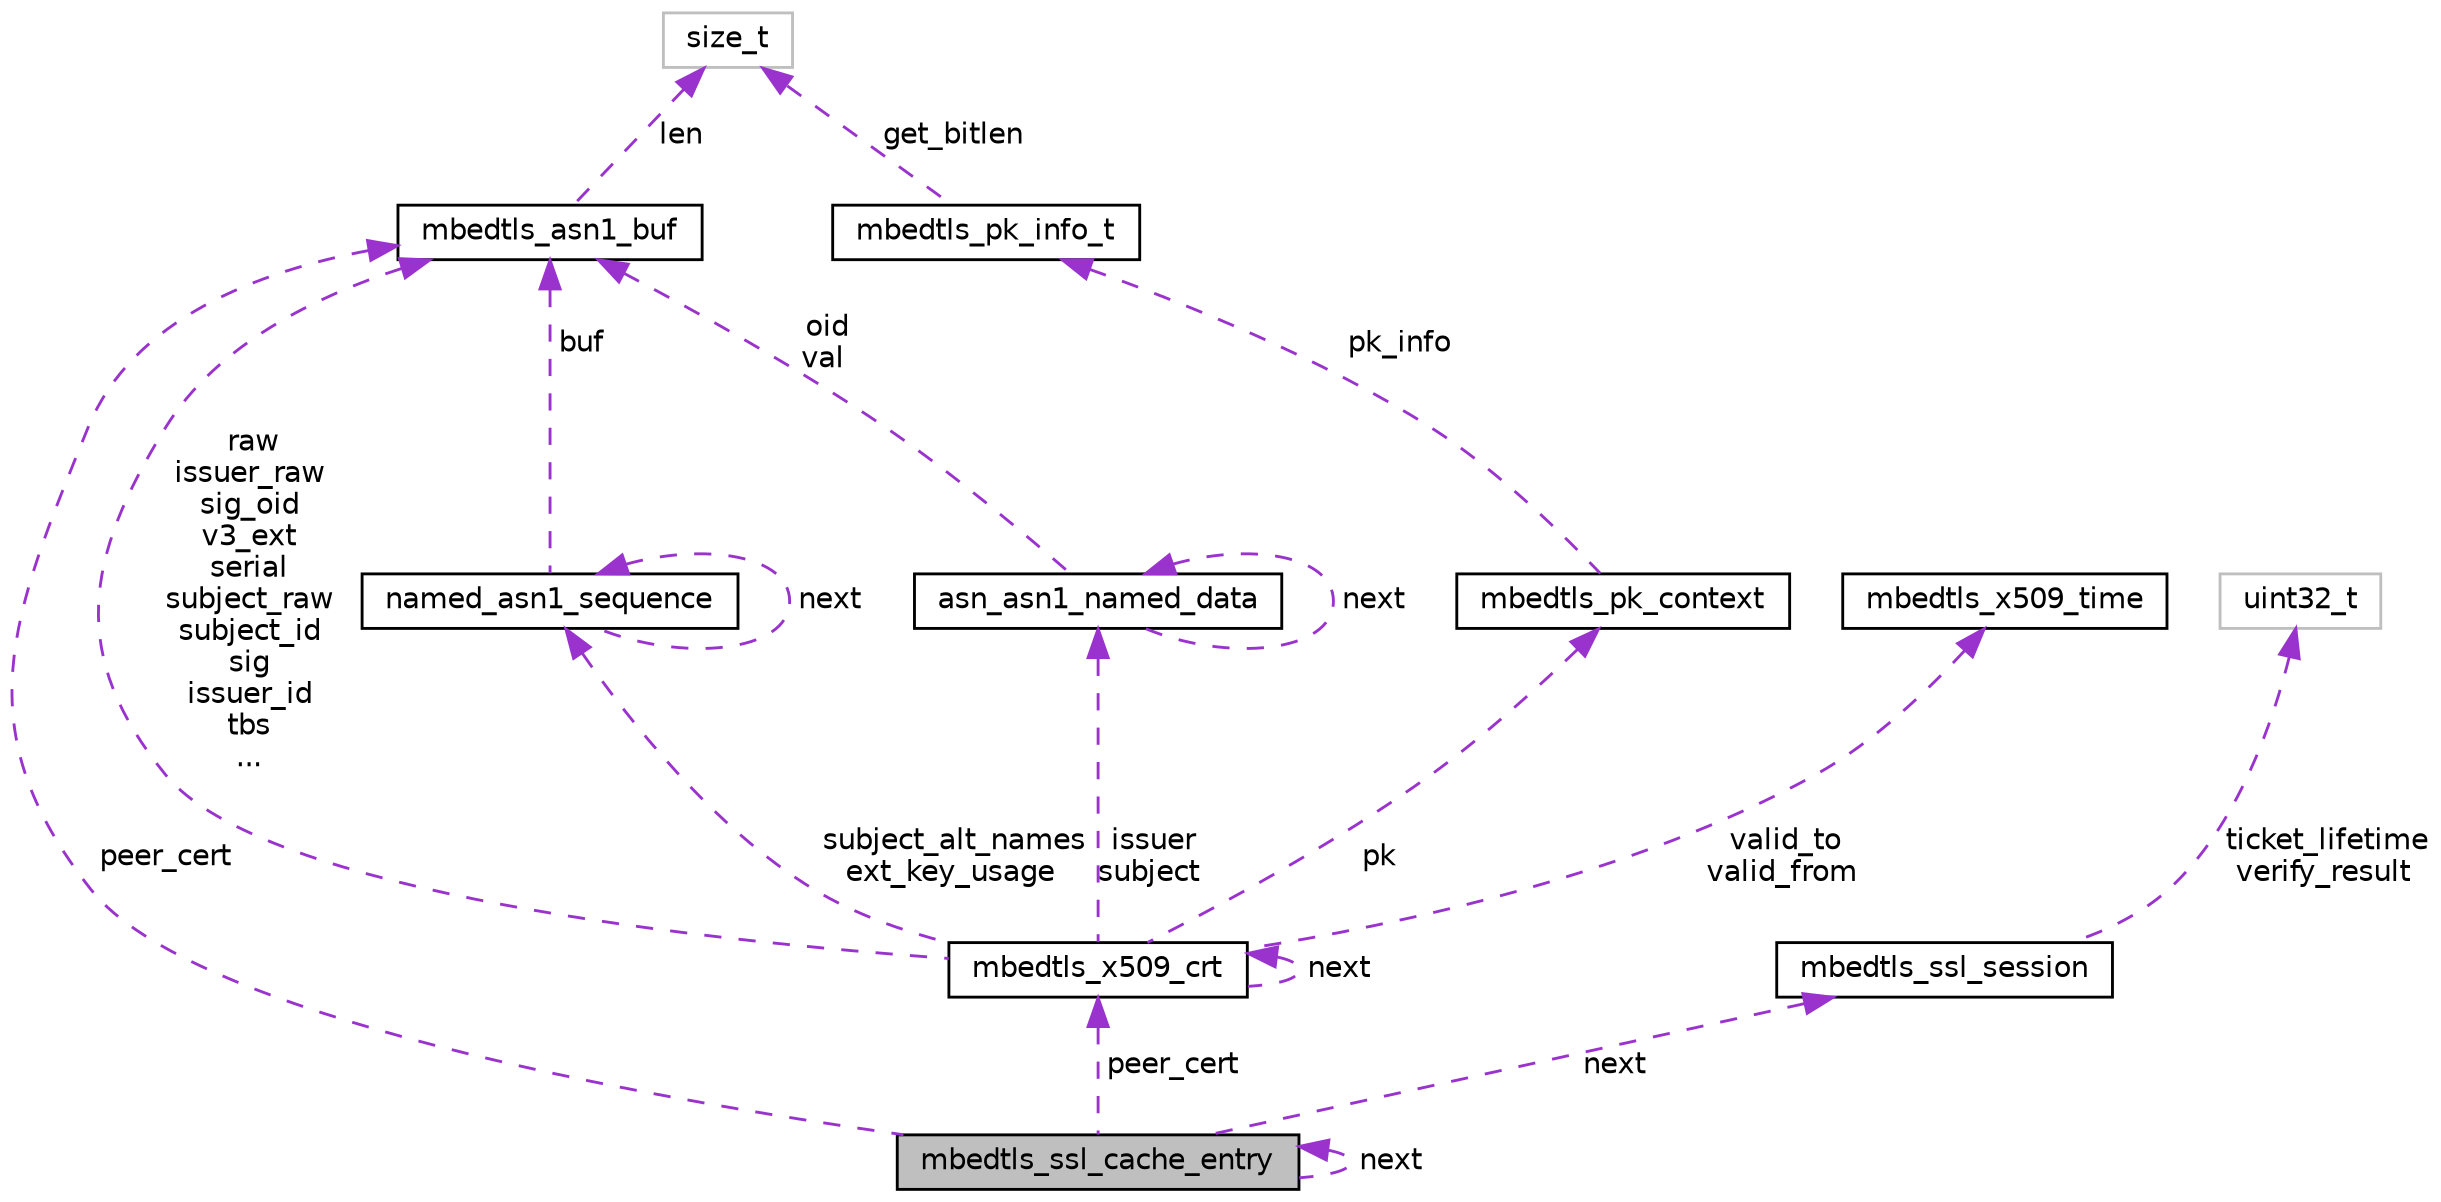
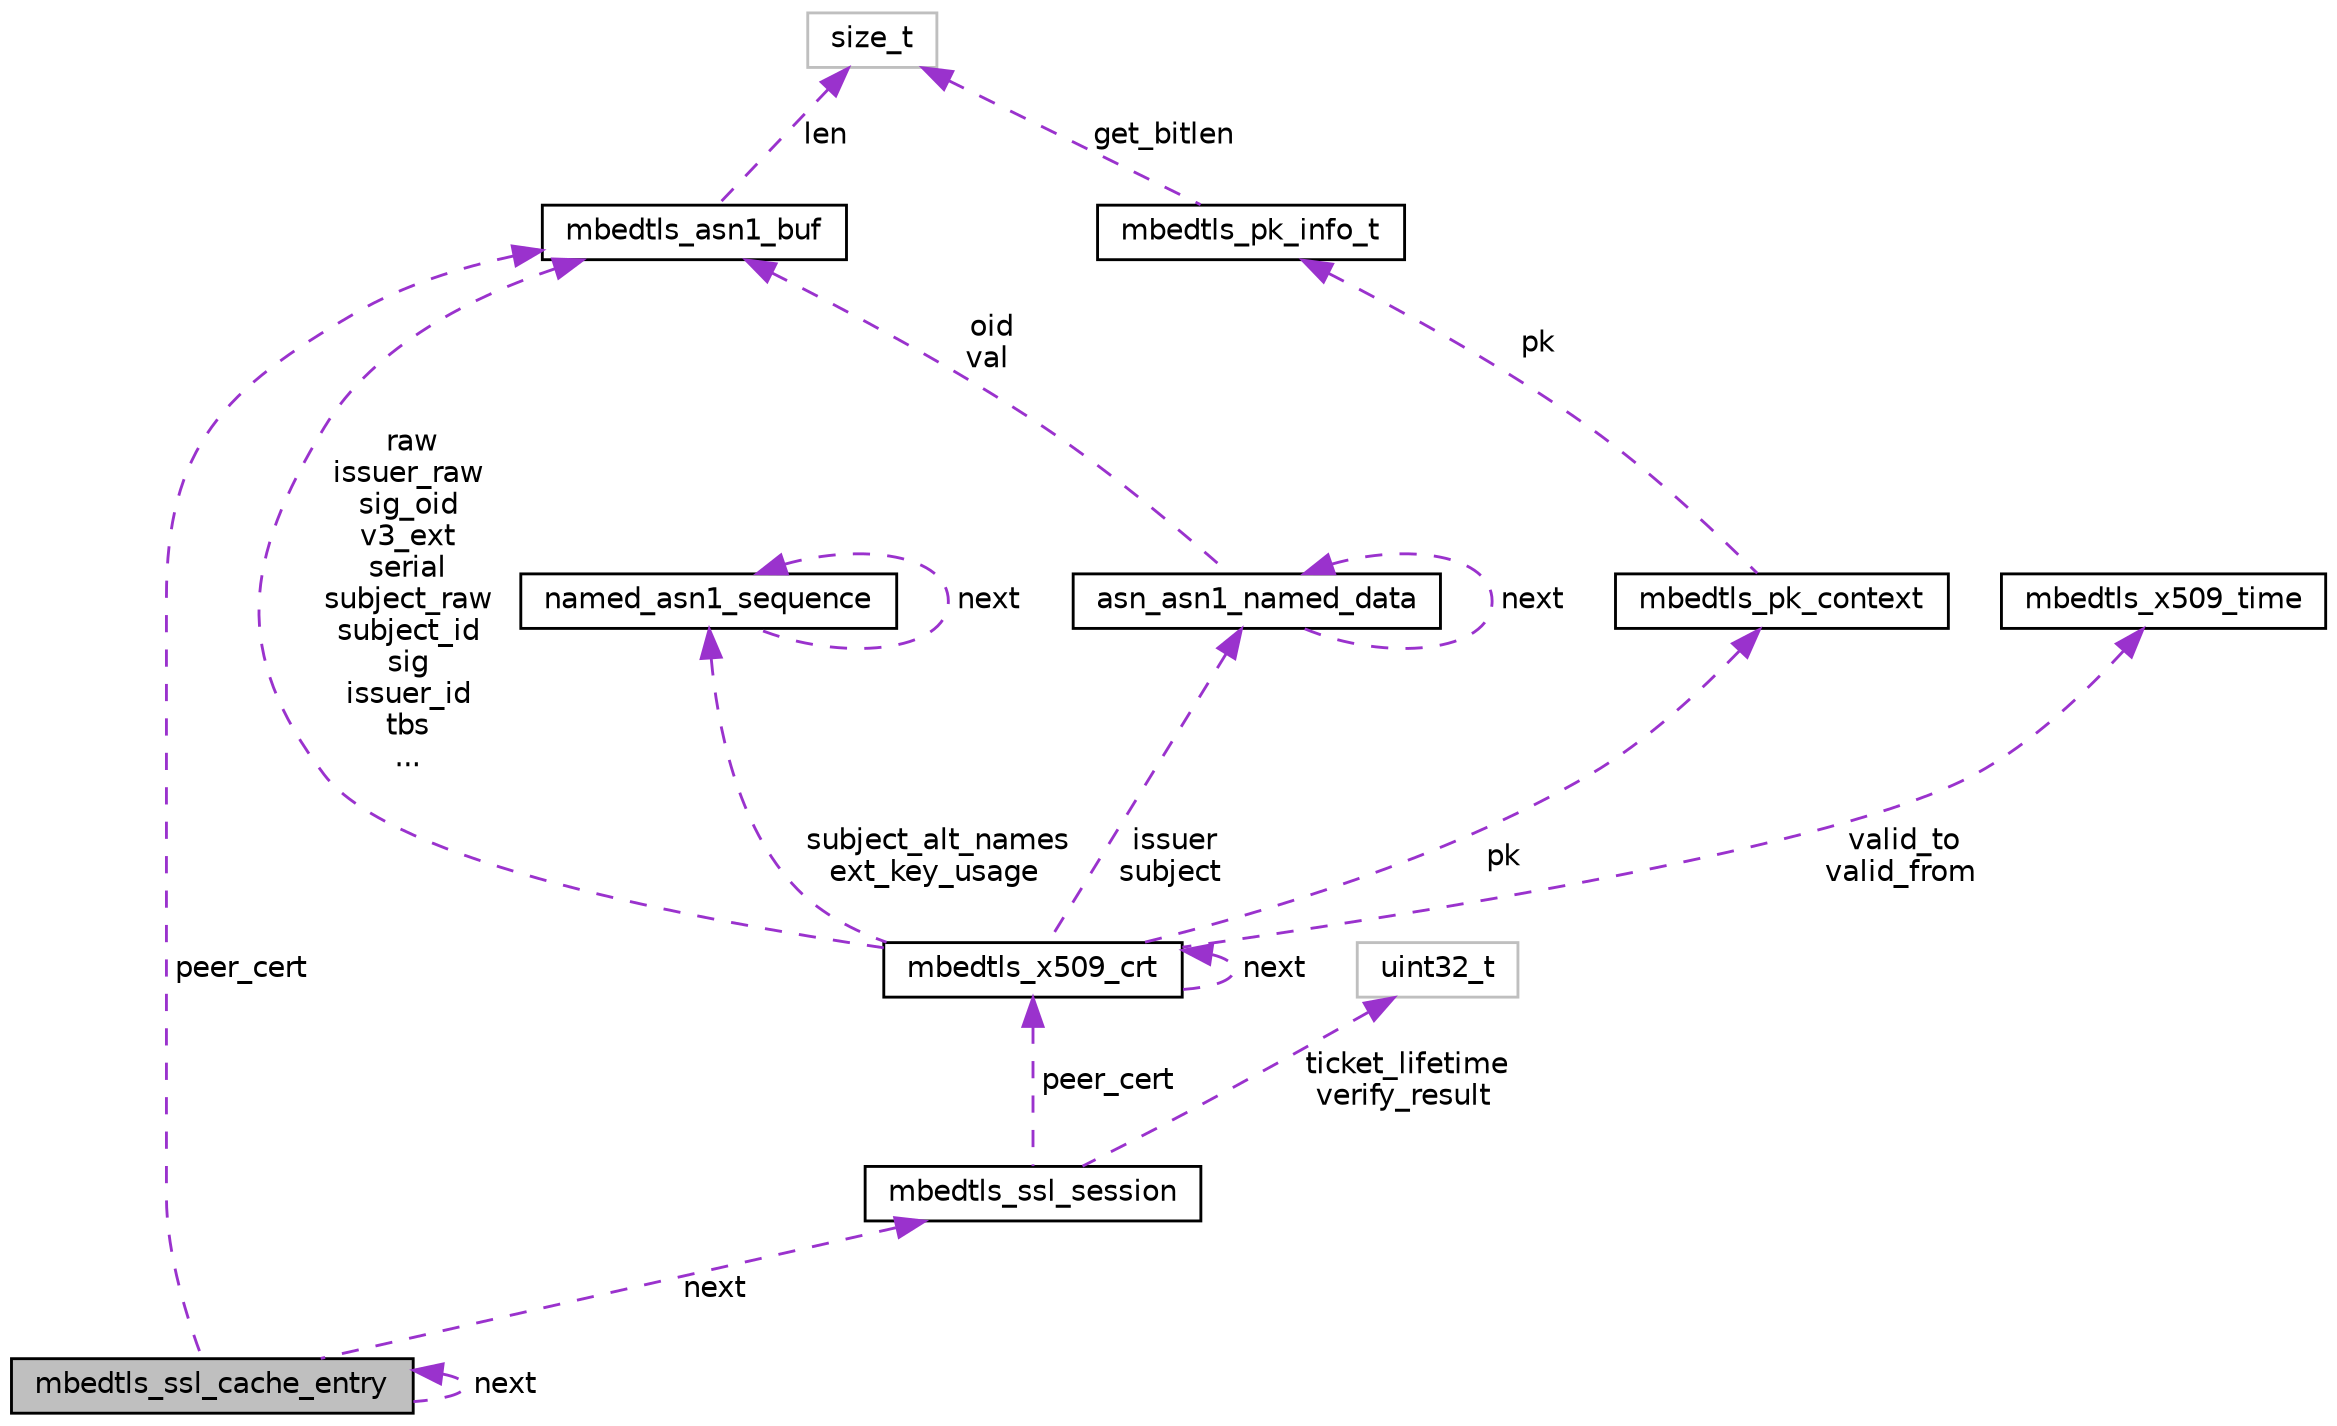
(1397, 344) -> (1535, 344)
(550, 432) -> none
(1098, 1081) -> (1033, 1096)
